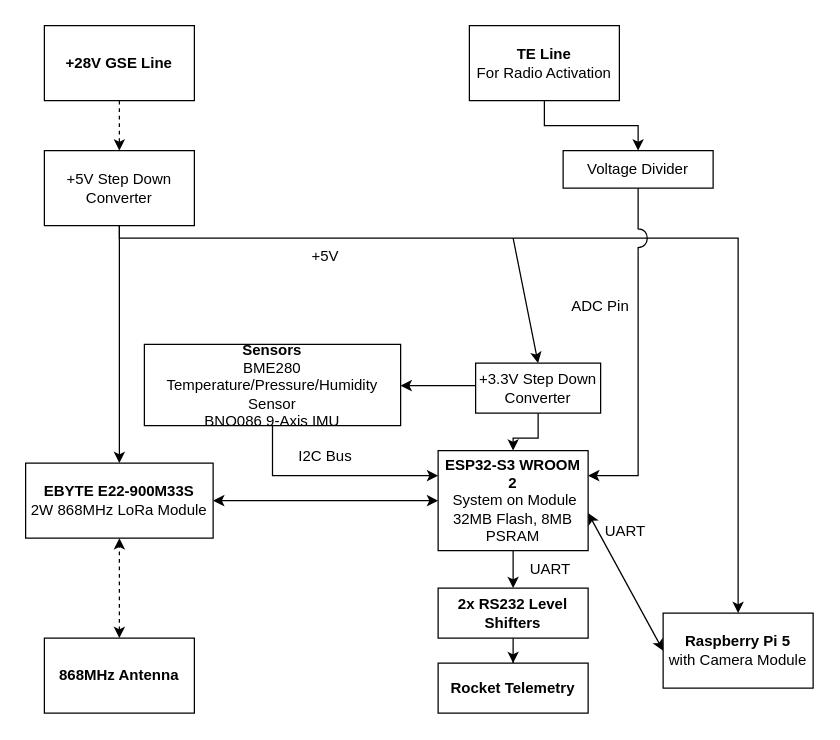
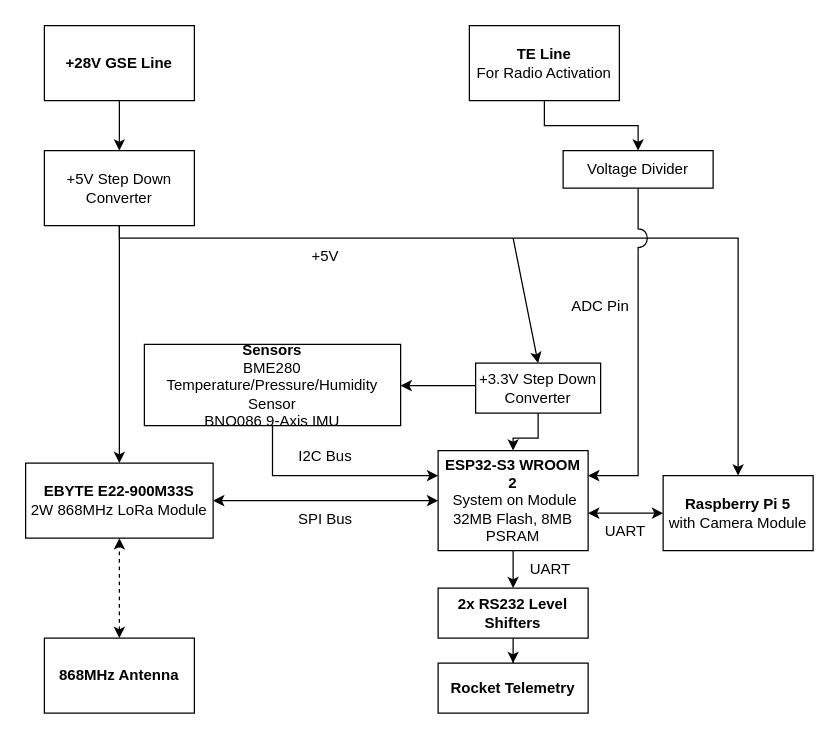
(119, 121) -> (119, 121)
none -> (326, 519)
(738, 651) -> (738, 513)
